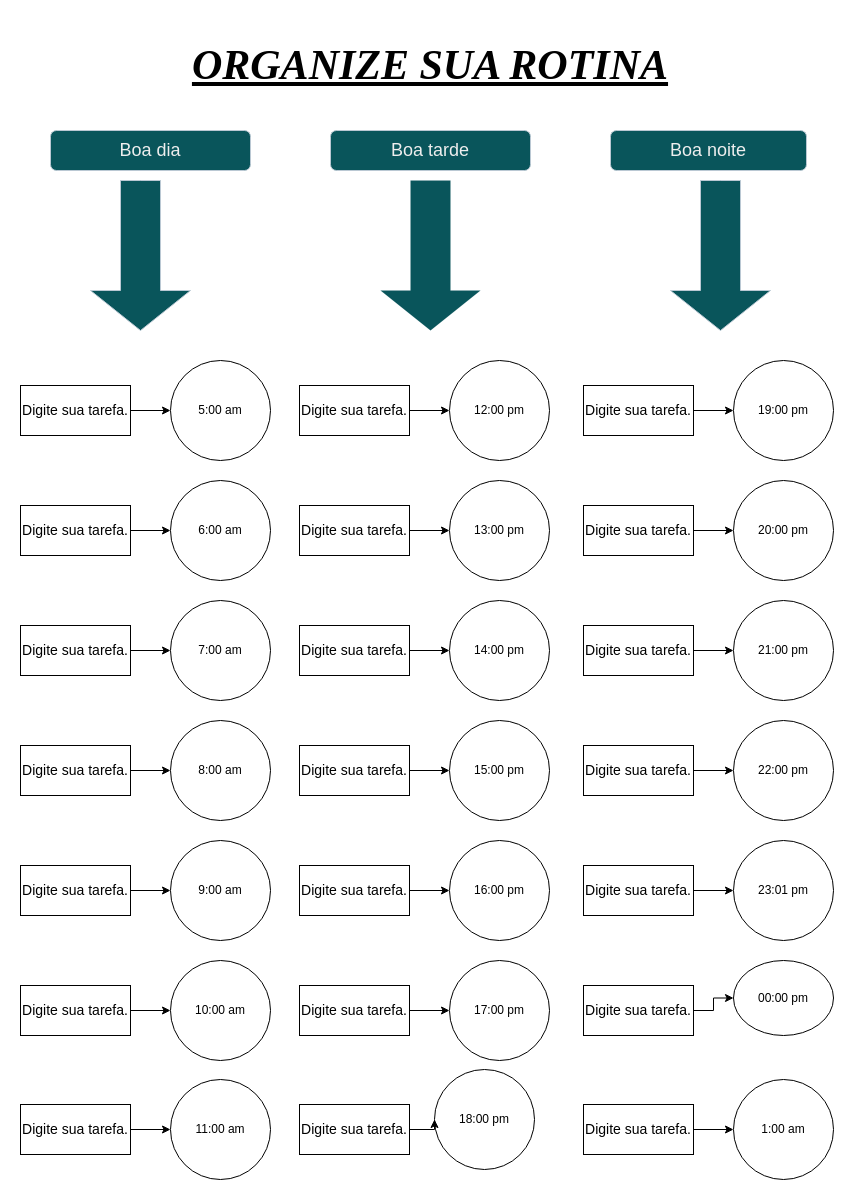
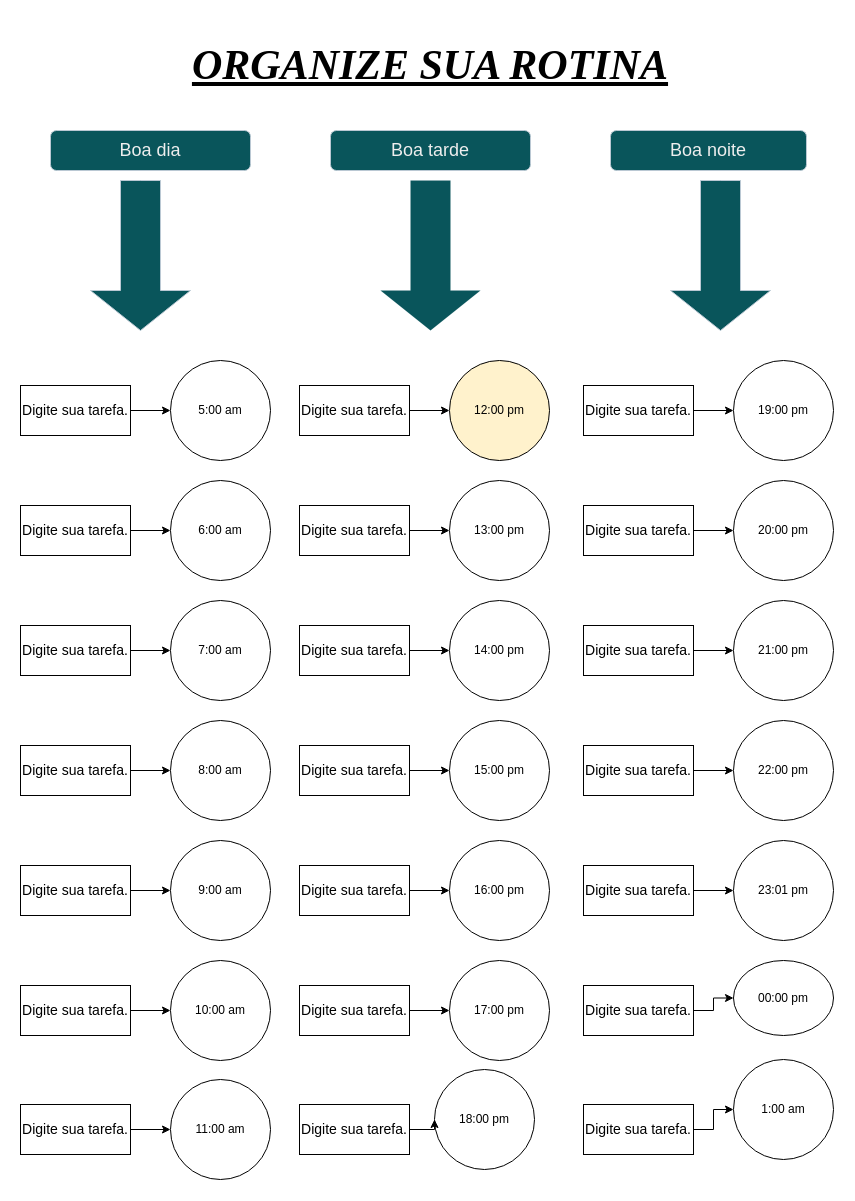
(500, 411) -> (500, 411)
(784, 1130) -> (784, 1110)
